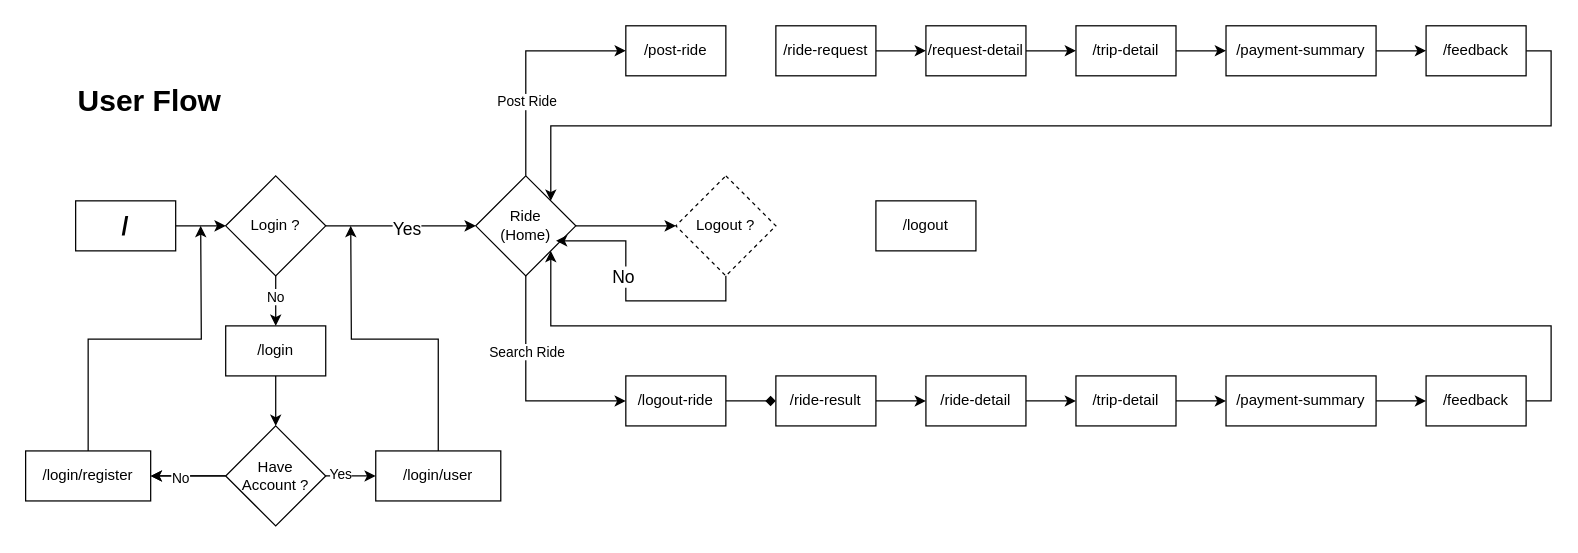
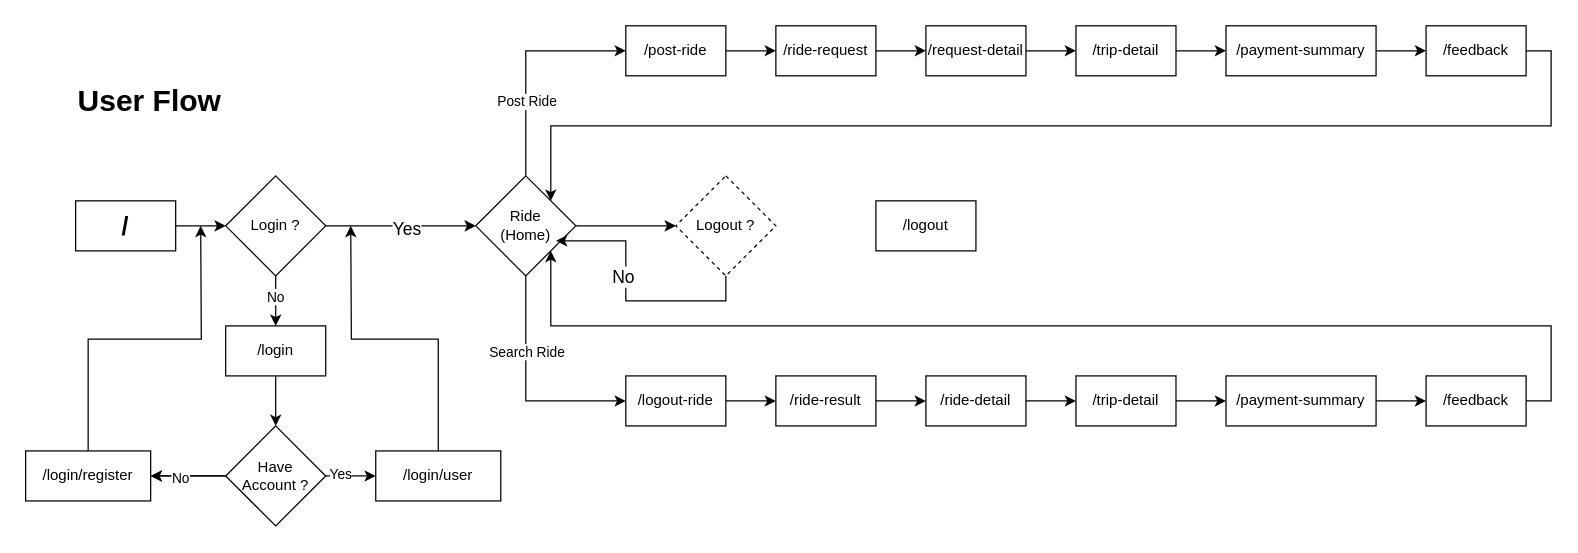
none -> (747, 51)
(765, 401) -> (766, 401)
